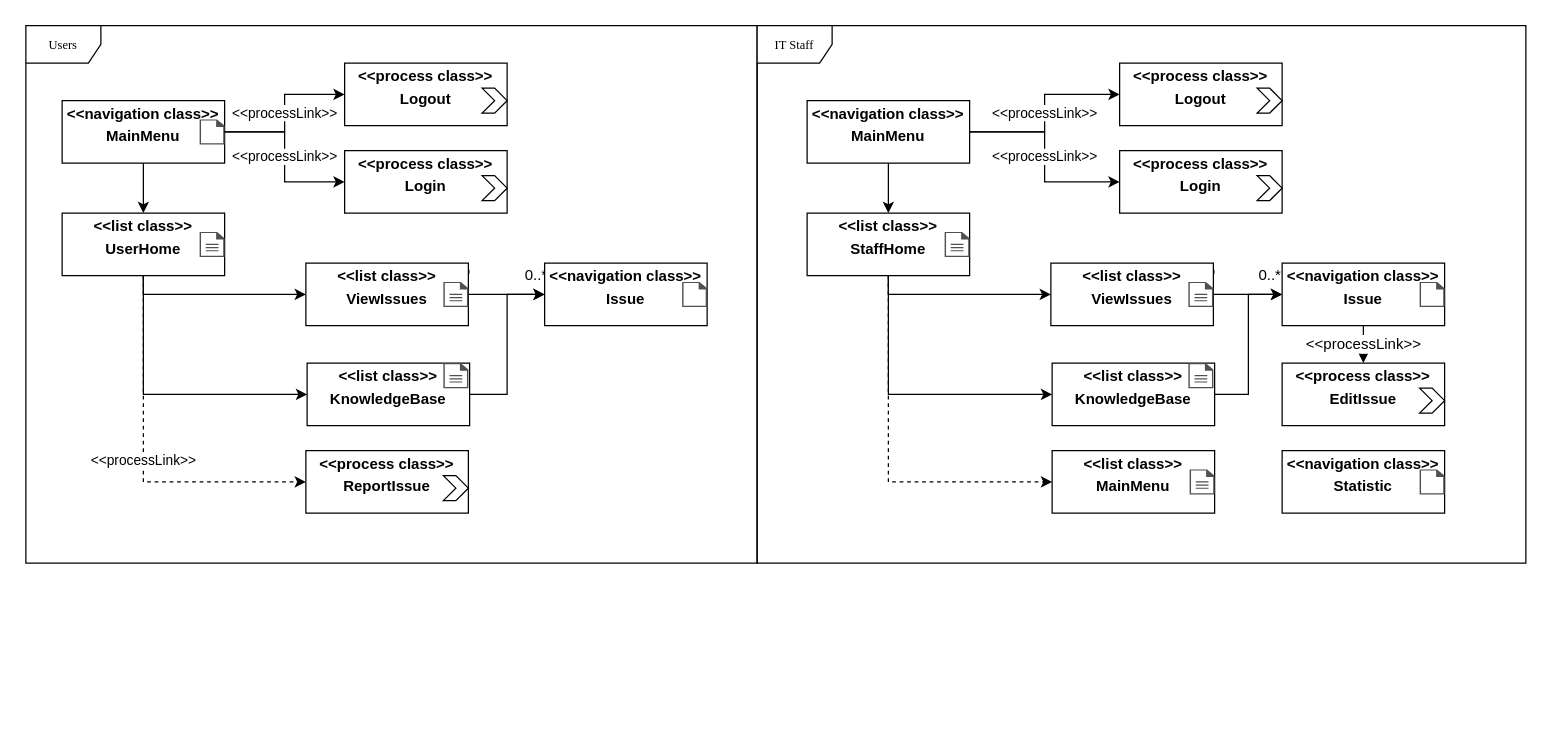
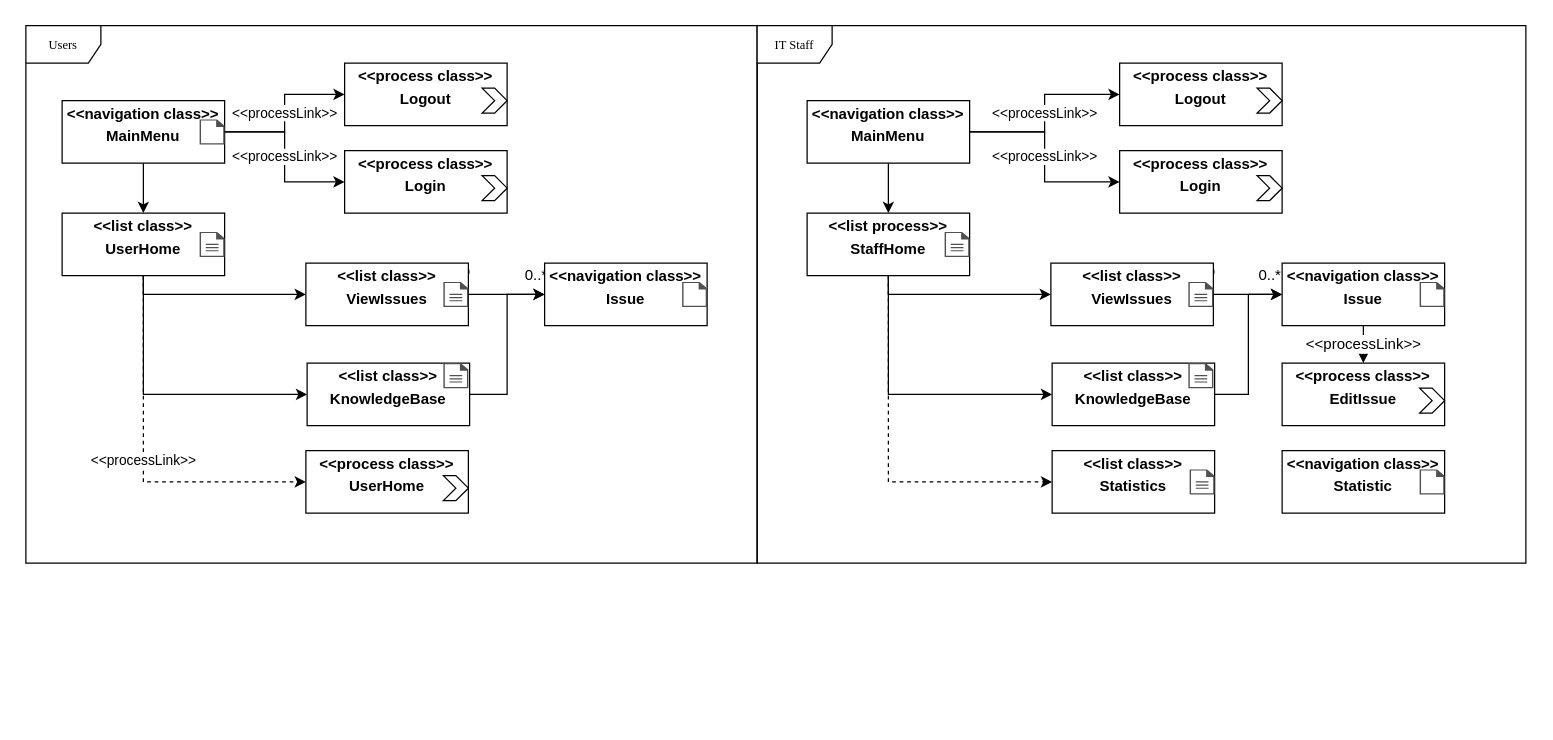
(858, 231) -> (868, 231)
(373, 469) -> (373, 469)
(1103, 469) -> (1103, 469)
